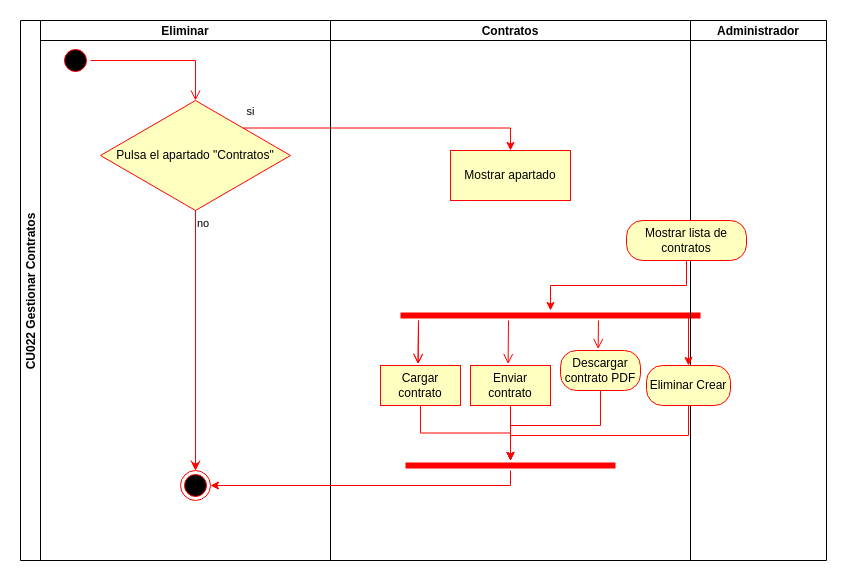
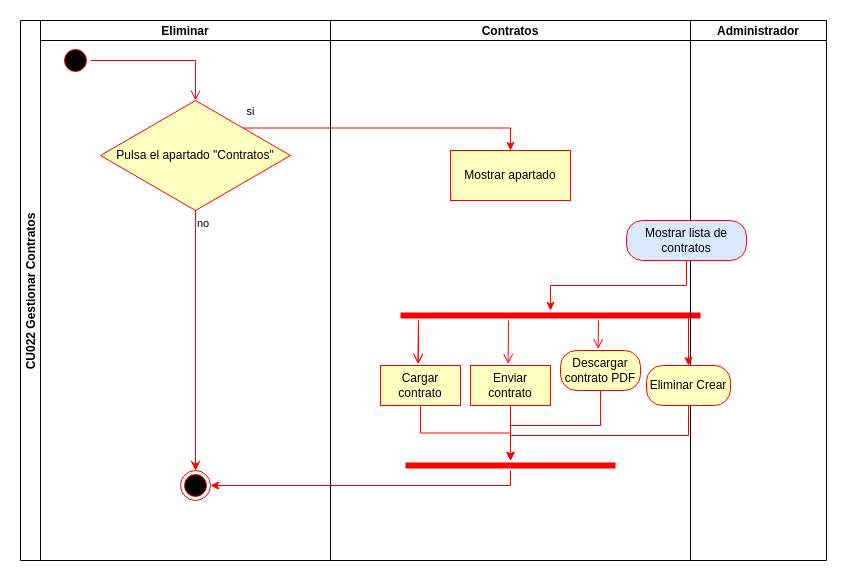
(687, 241) -> (687, 241)
